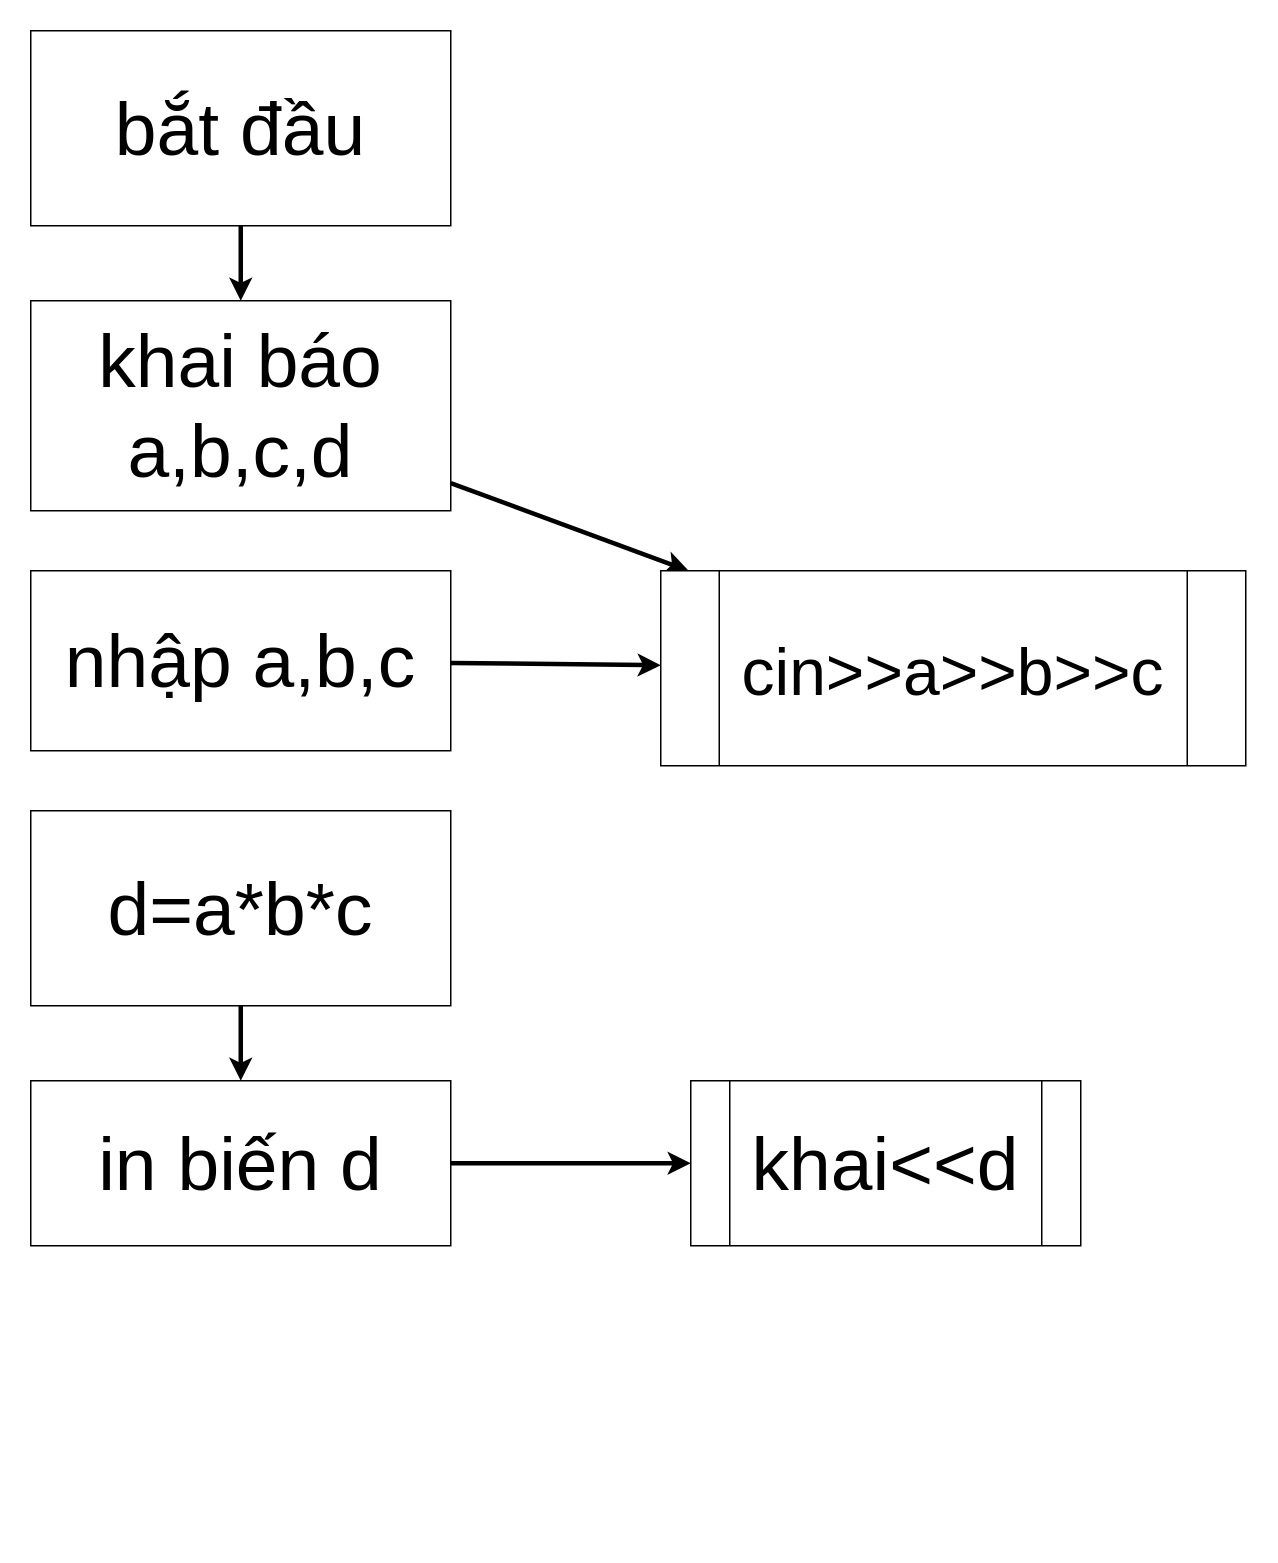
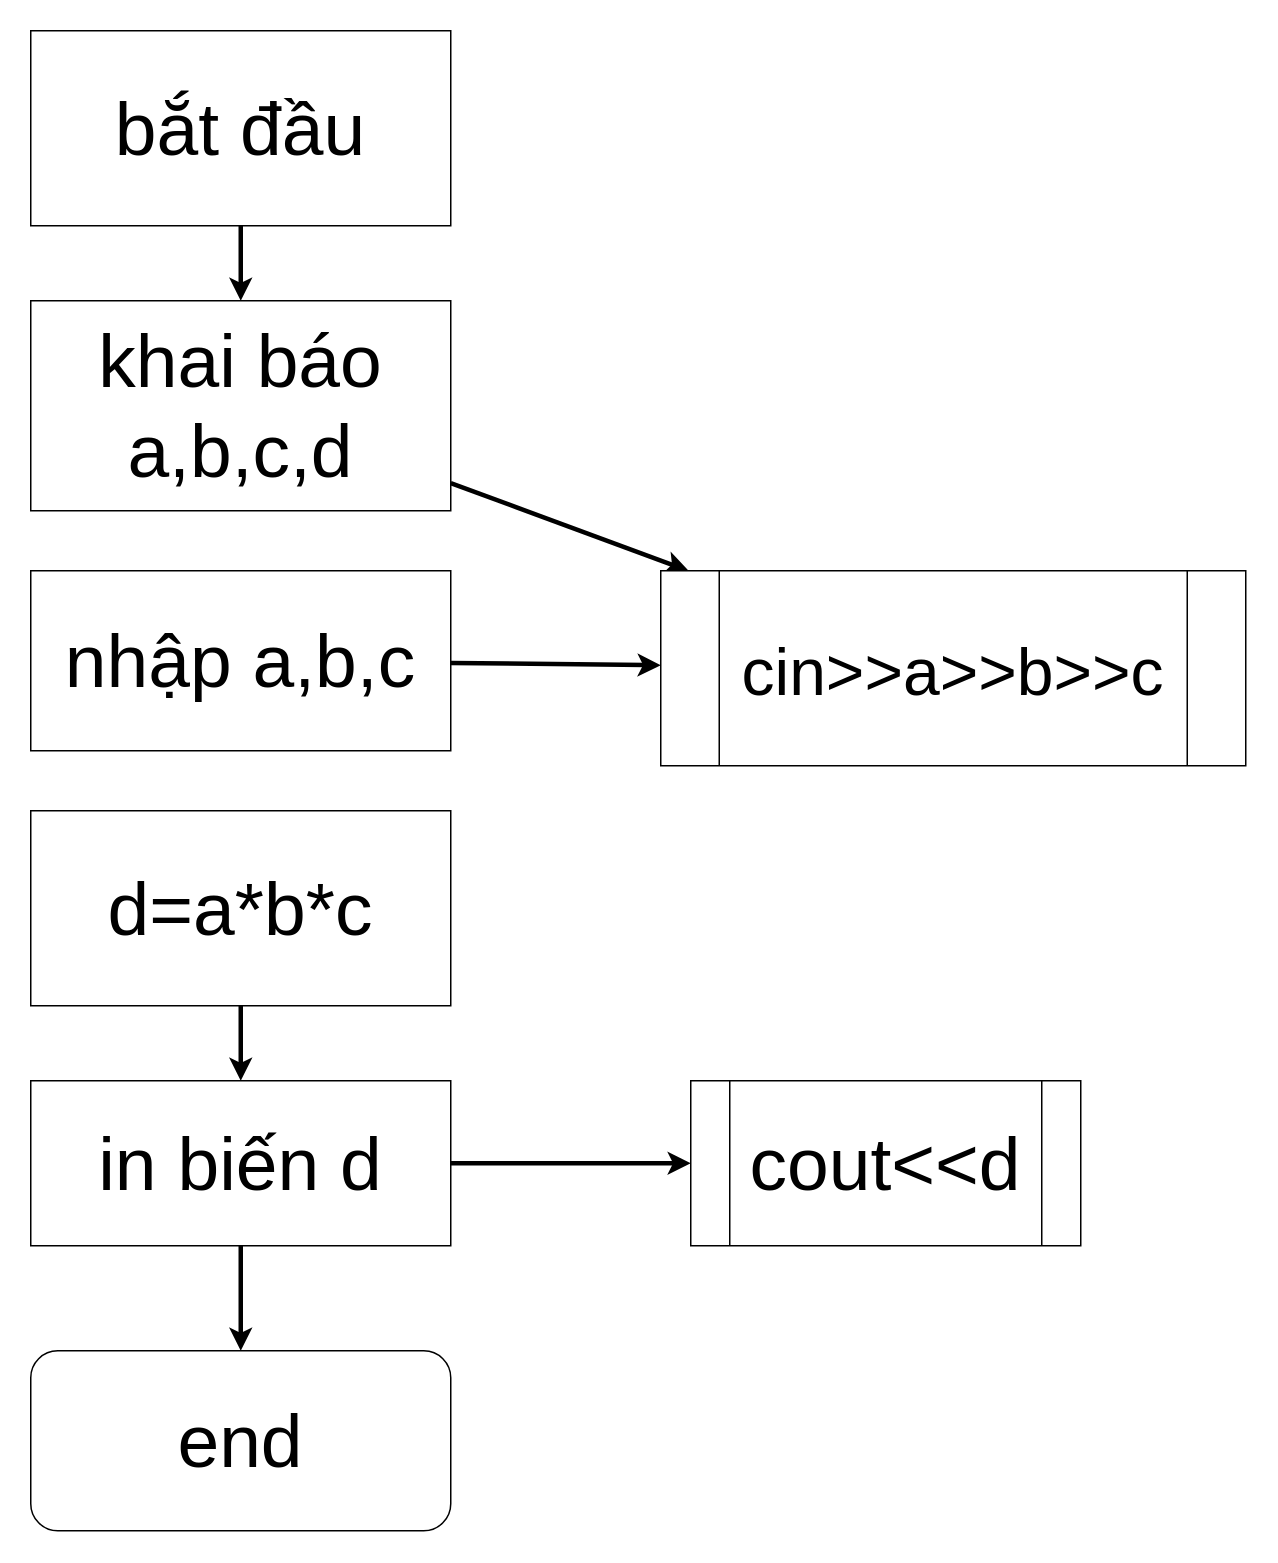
(886, 1163) -> (886, 1163)
none -> (241, 1290)
none -> (241, 1441)
